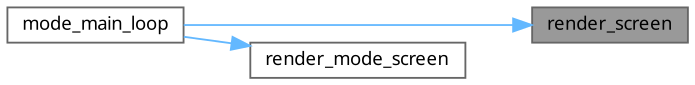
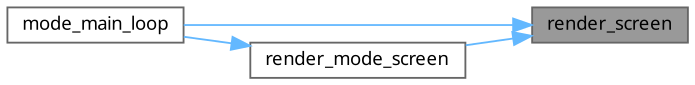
none -> (489, 42)
